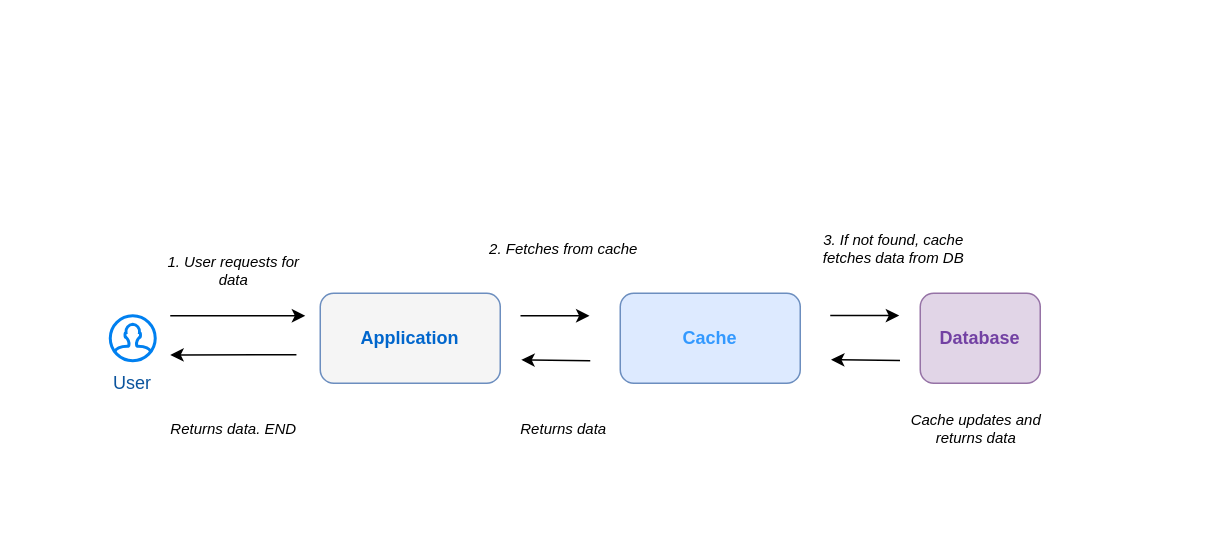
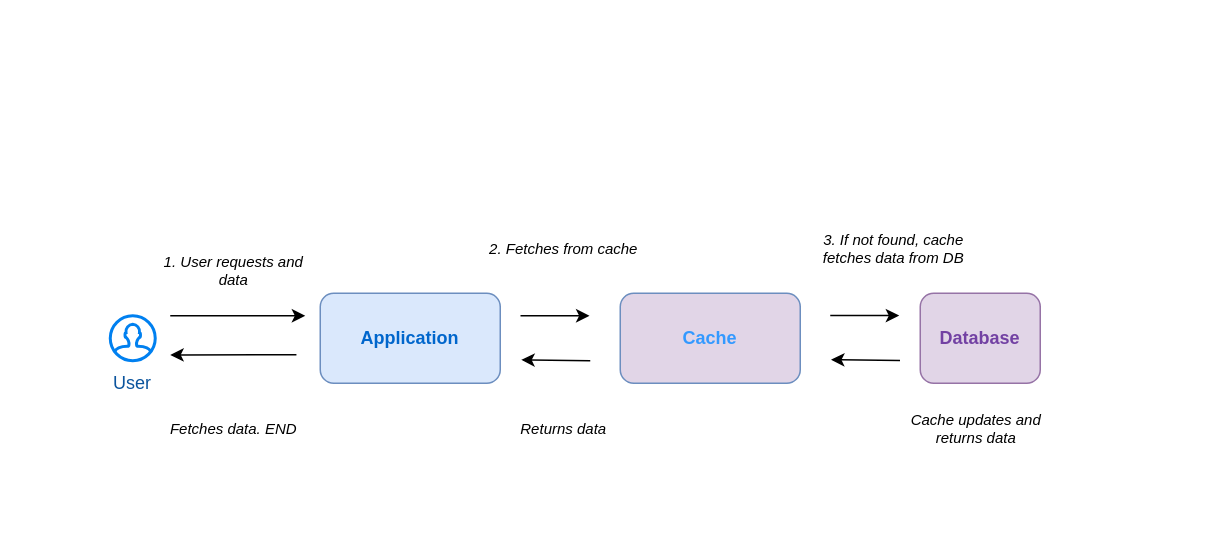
(234, 271) -> (234, 271)
(410, 338) -> (410, 338)
(710, 338) -> (710, 338)
(234, 428) -> (234, 428)
